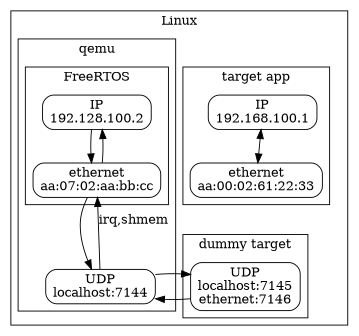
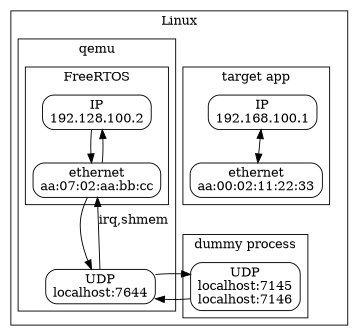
(256, 180) -> (256, 180)
(245, 245) -> (245, 245)
(101, 287) -> (101, 287)
(245, 287) -> (245, 287)
